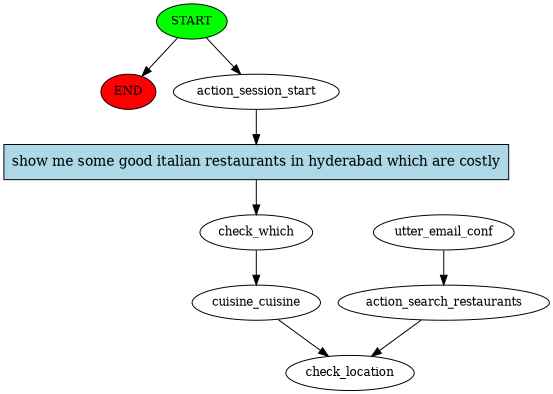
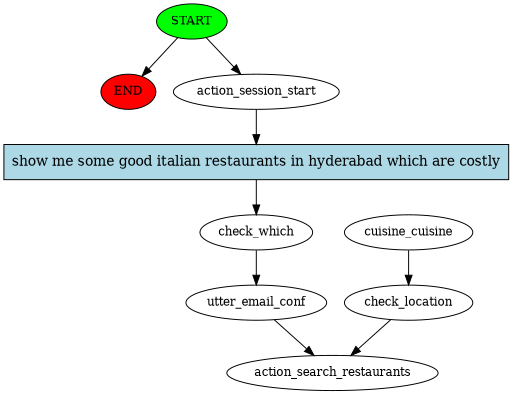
(256, 263) -> (256, 263)
(400, 335) -> (374, 334)
